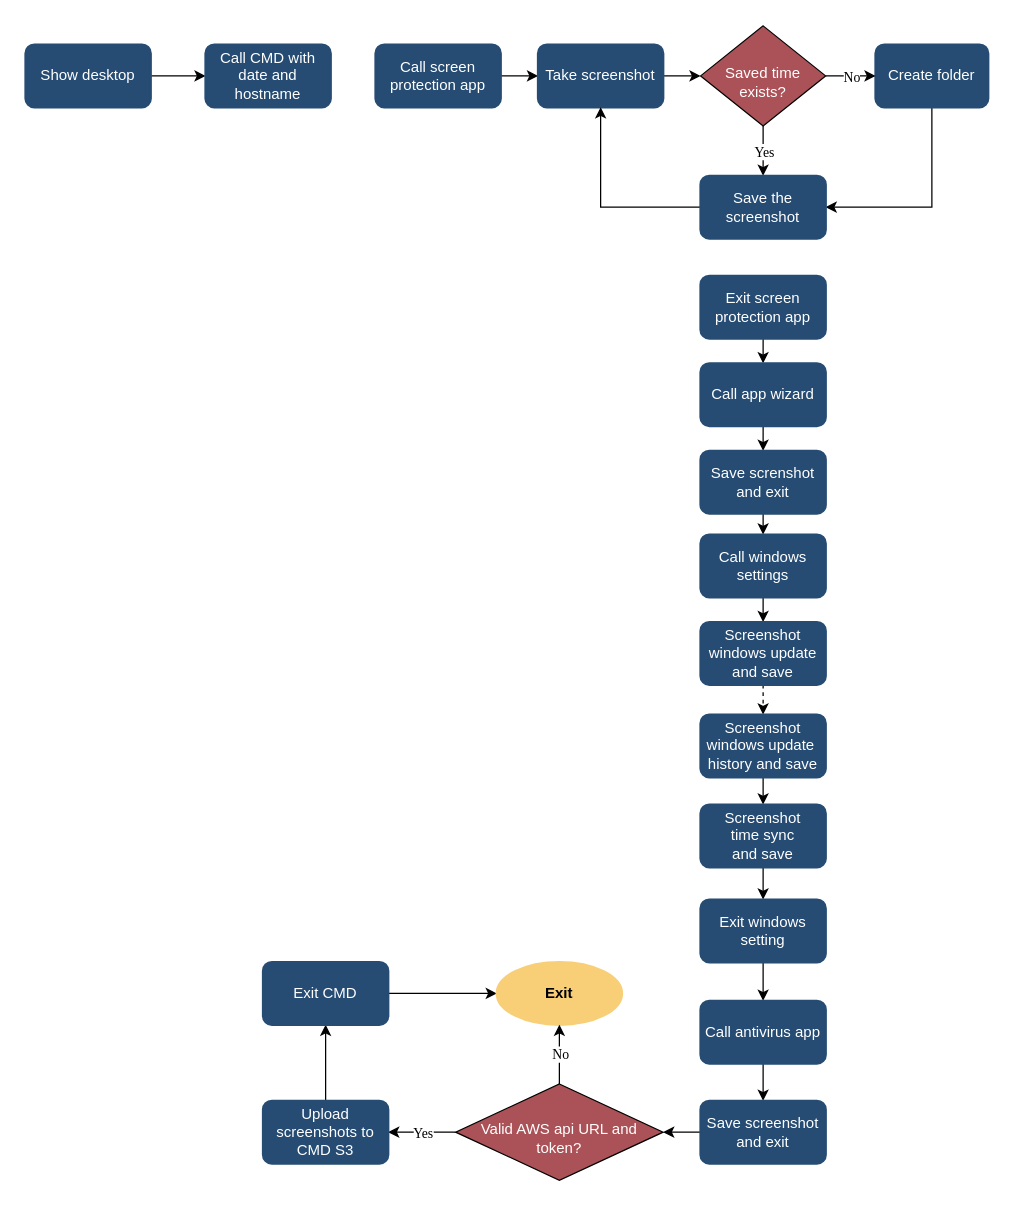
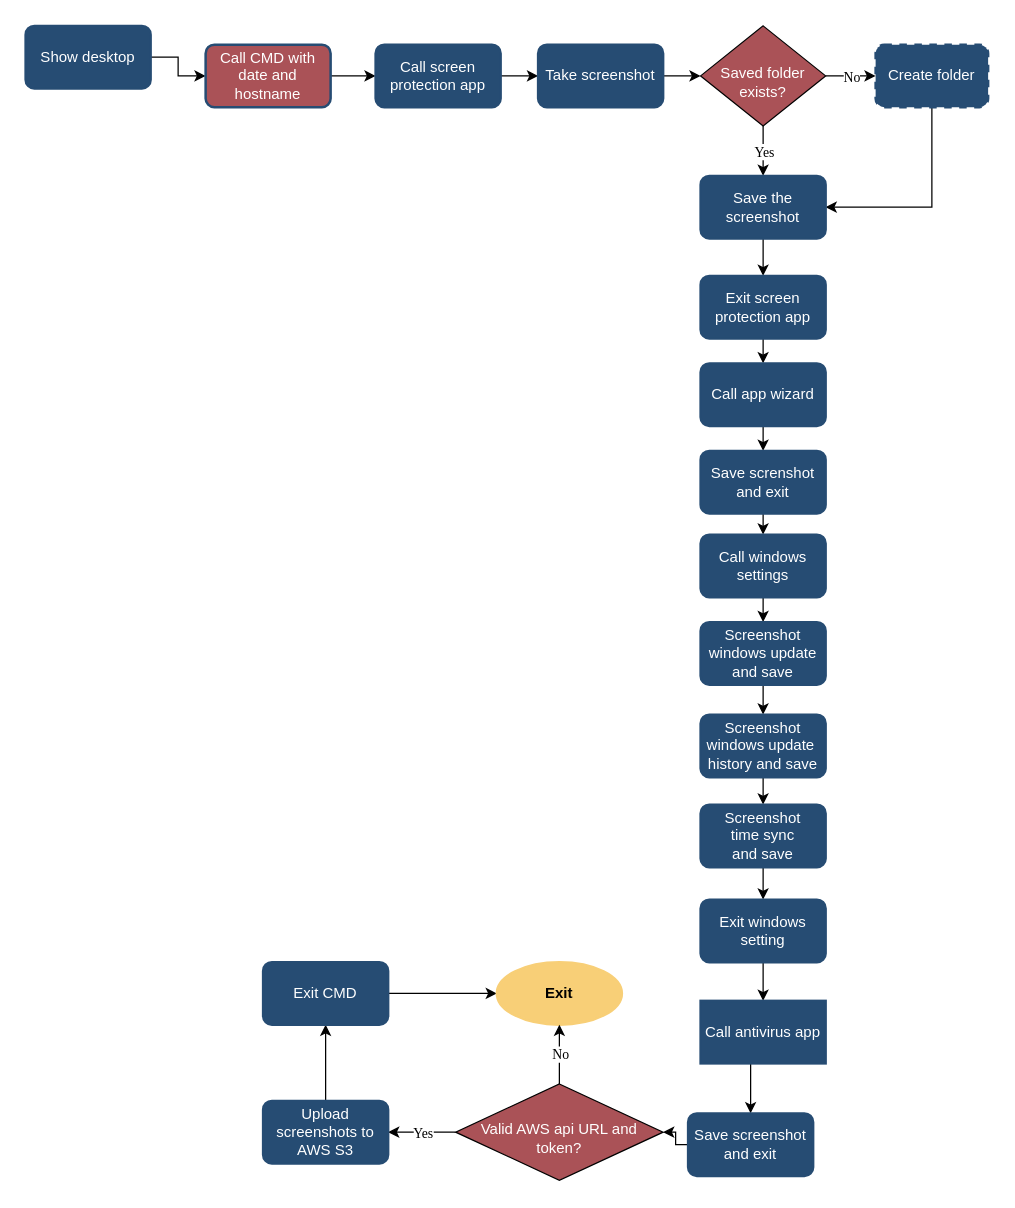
(763, 73) -> (763, 73)
(88, 76) -> (88, 57)
(268, 76) -> (268, 76)
none -> (349, 76)
(932, 76) -> (932, 76)
(605, 207) -> (763, 261)
(763, 696) -> (763, 696)
(763, 1032) -> (763, 1032)
(326, 1132) -> (326, 1132)
(763, 1132) -> (751, 1144)
